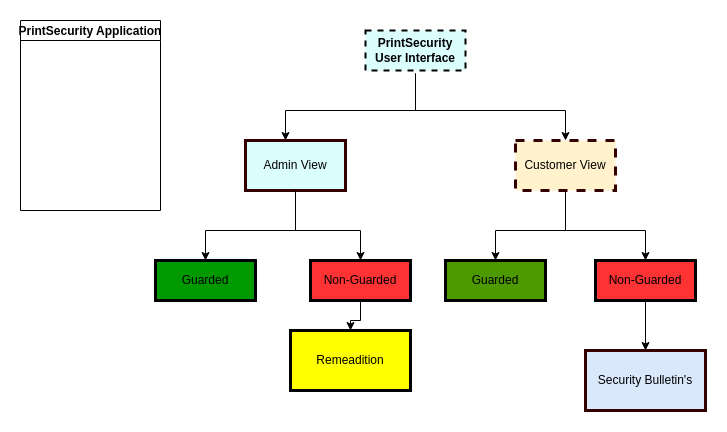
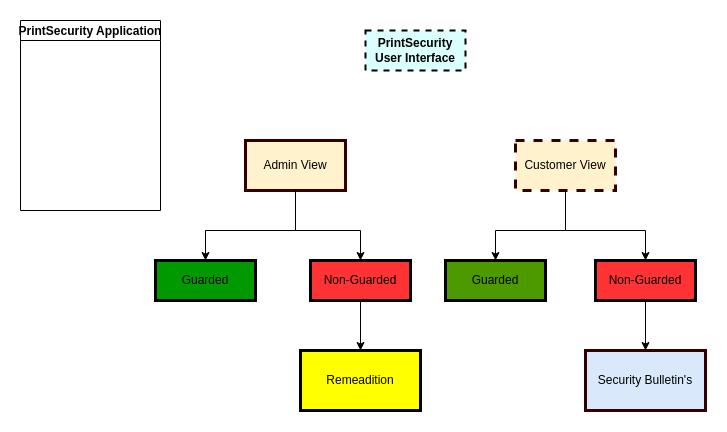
(338, 111) -> none
(503, 111) -> none
(296, 166) -> (296, 166)
(351, 361) -> (361, 381)
